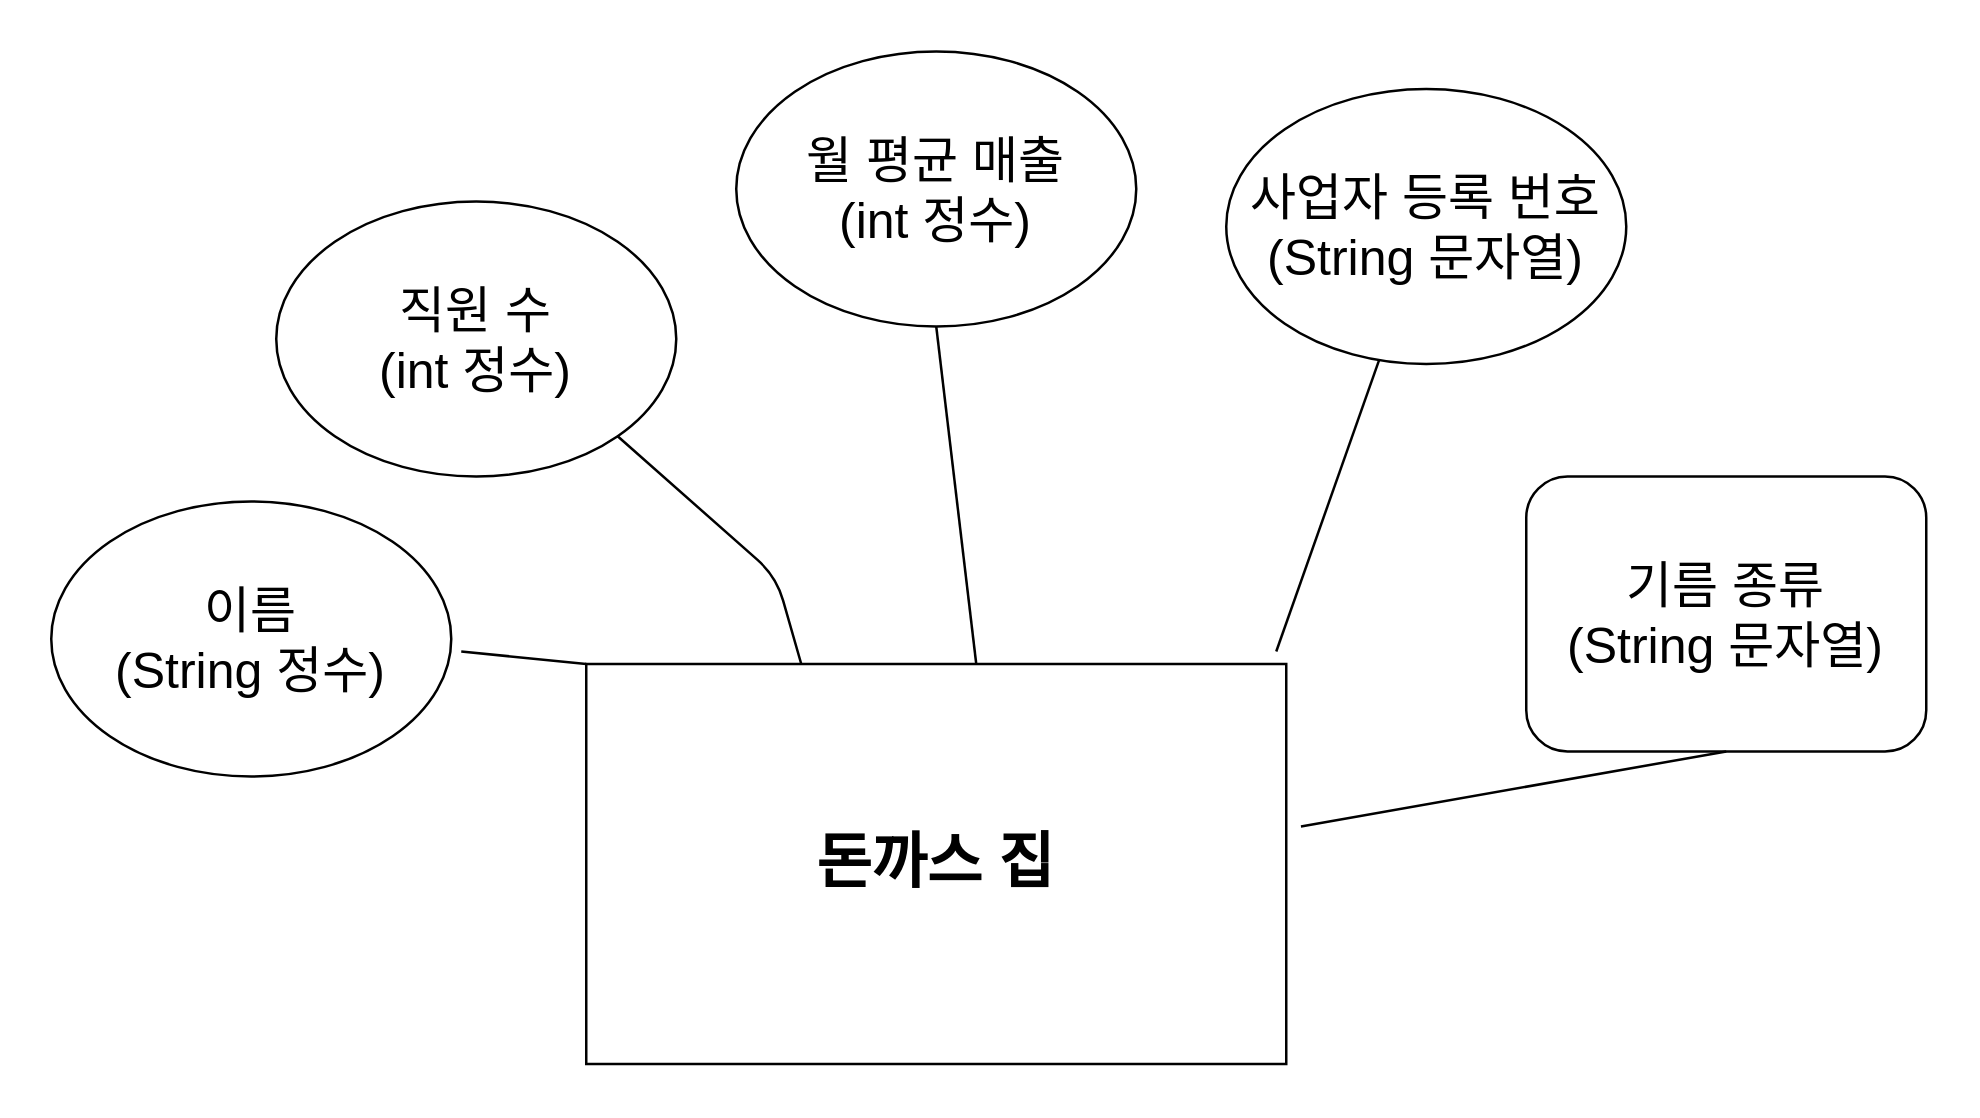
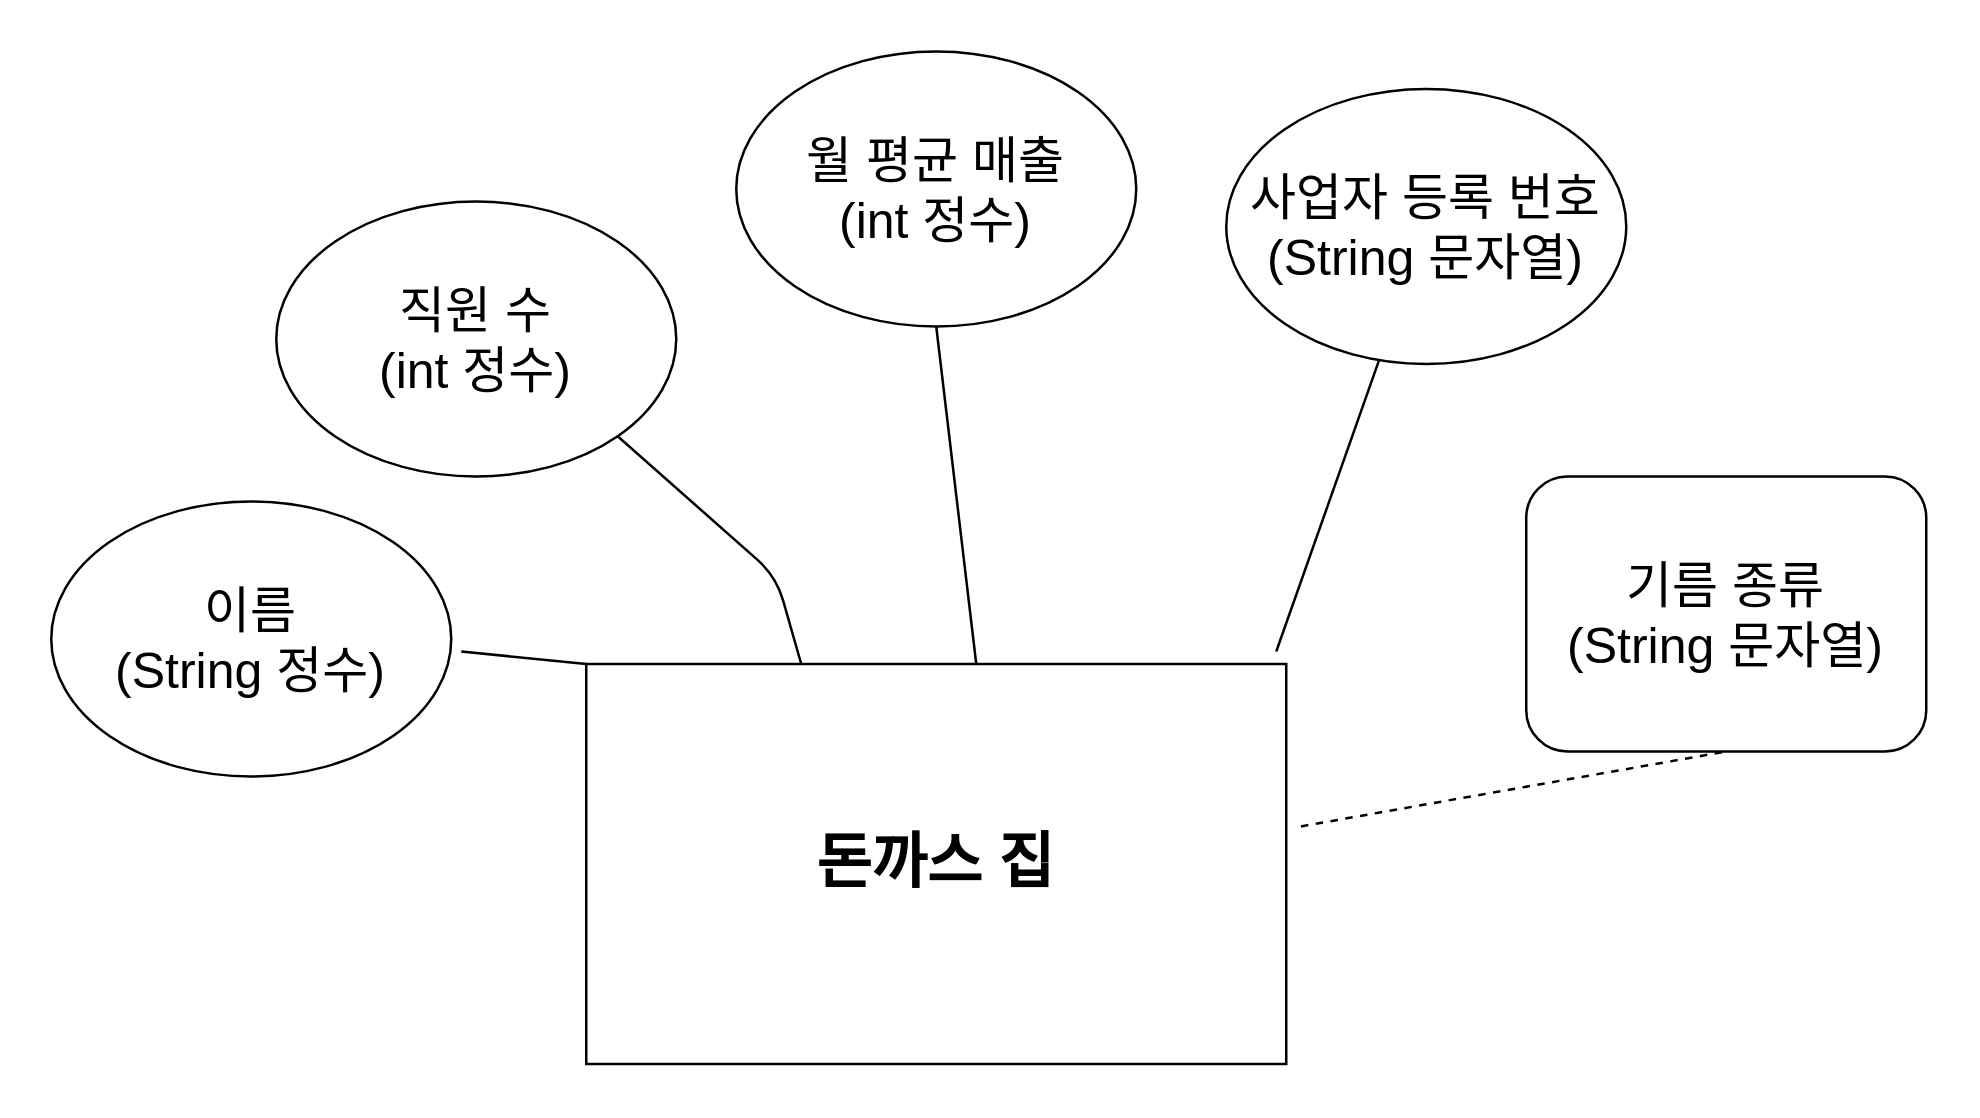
(1509, 789) -> (1509, 789)
